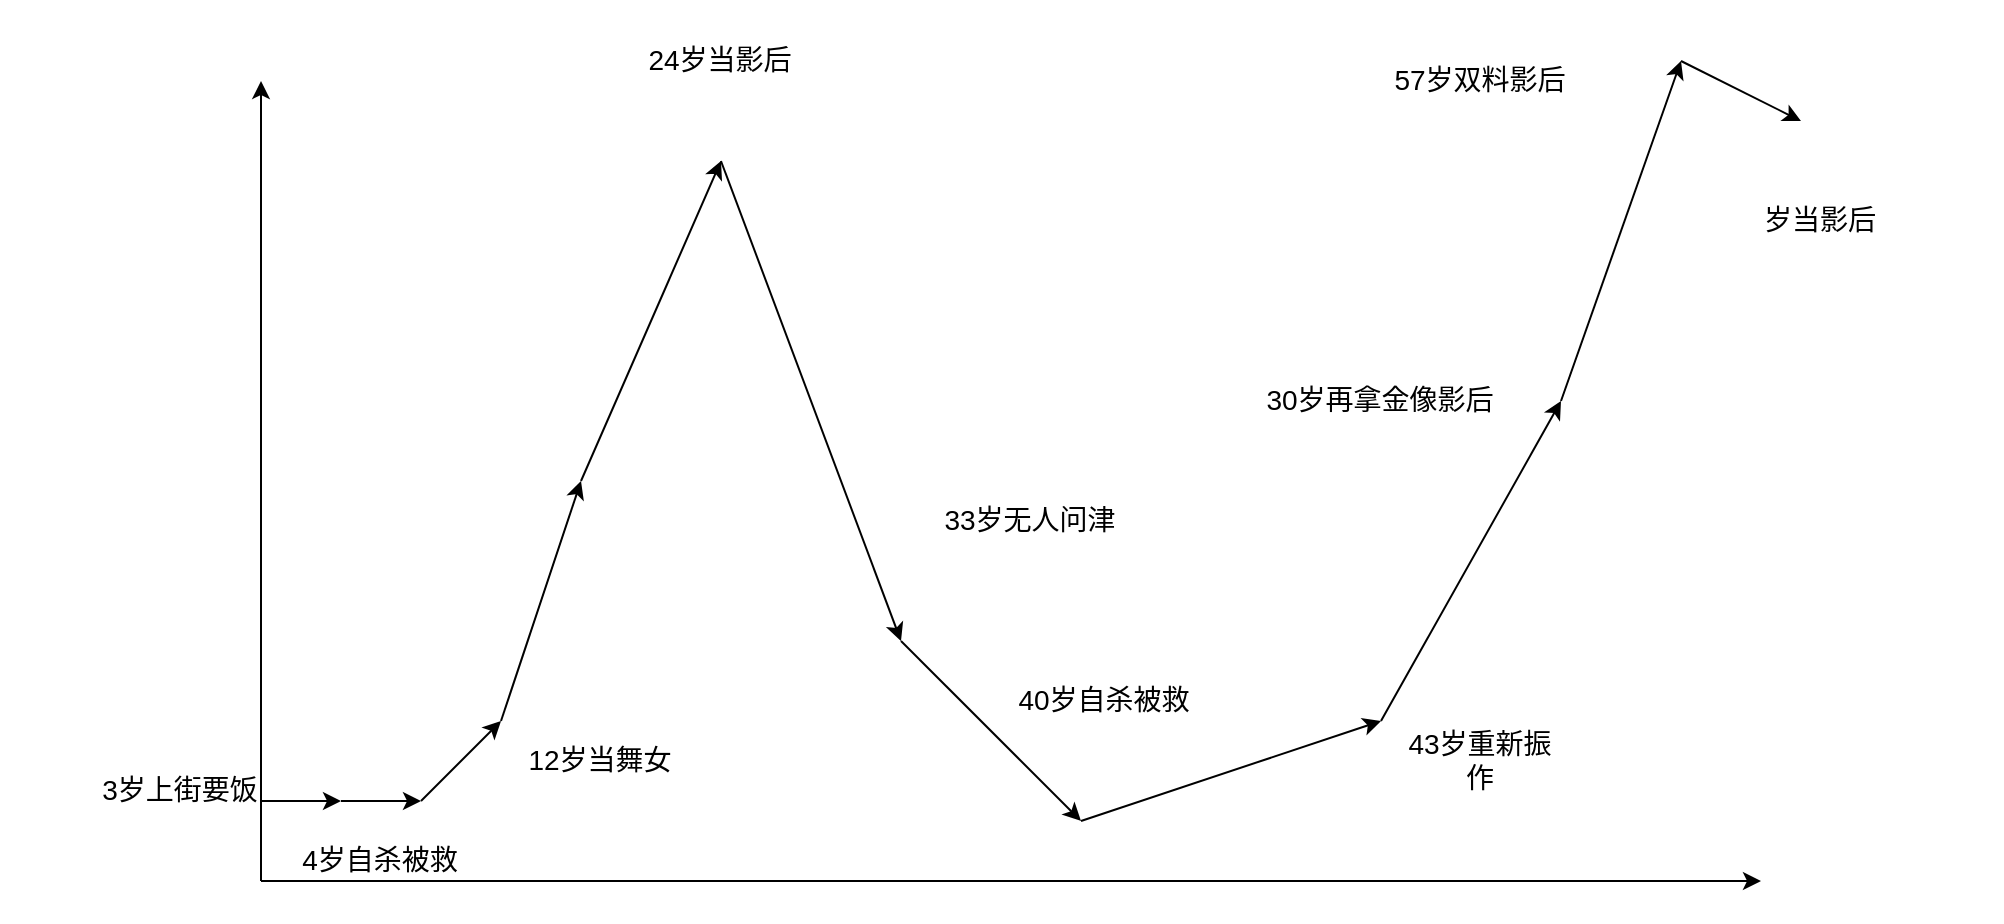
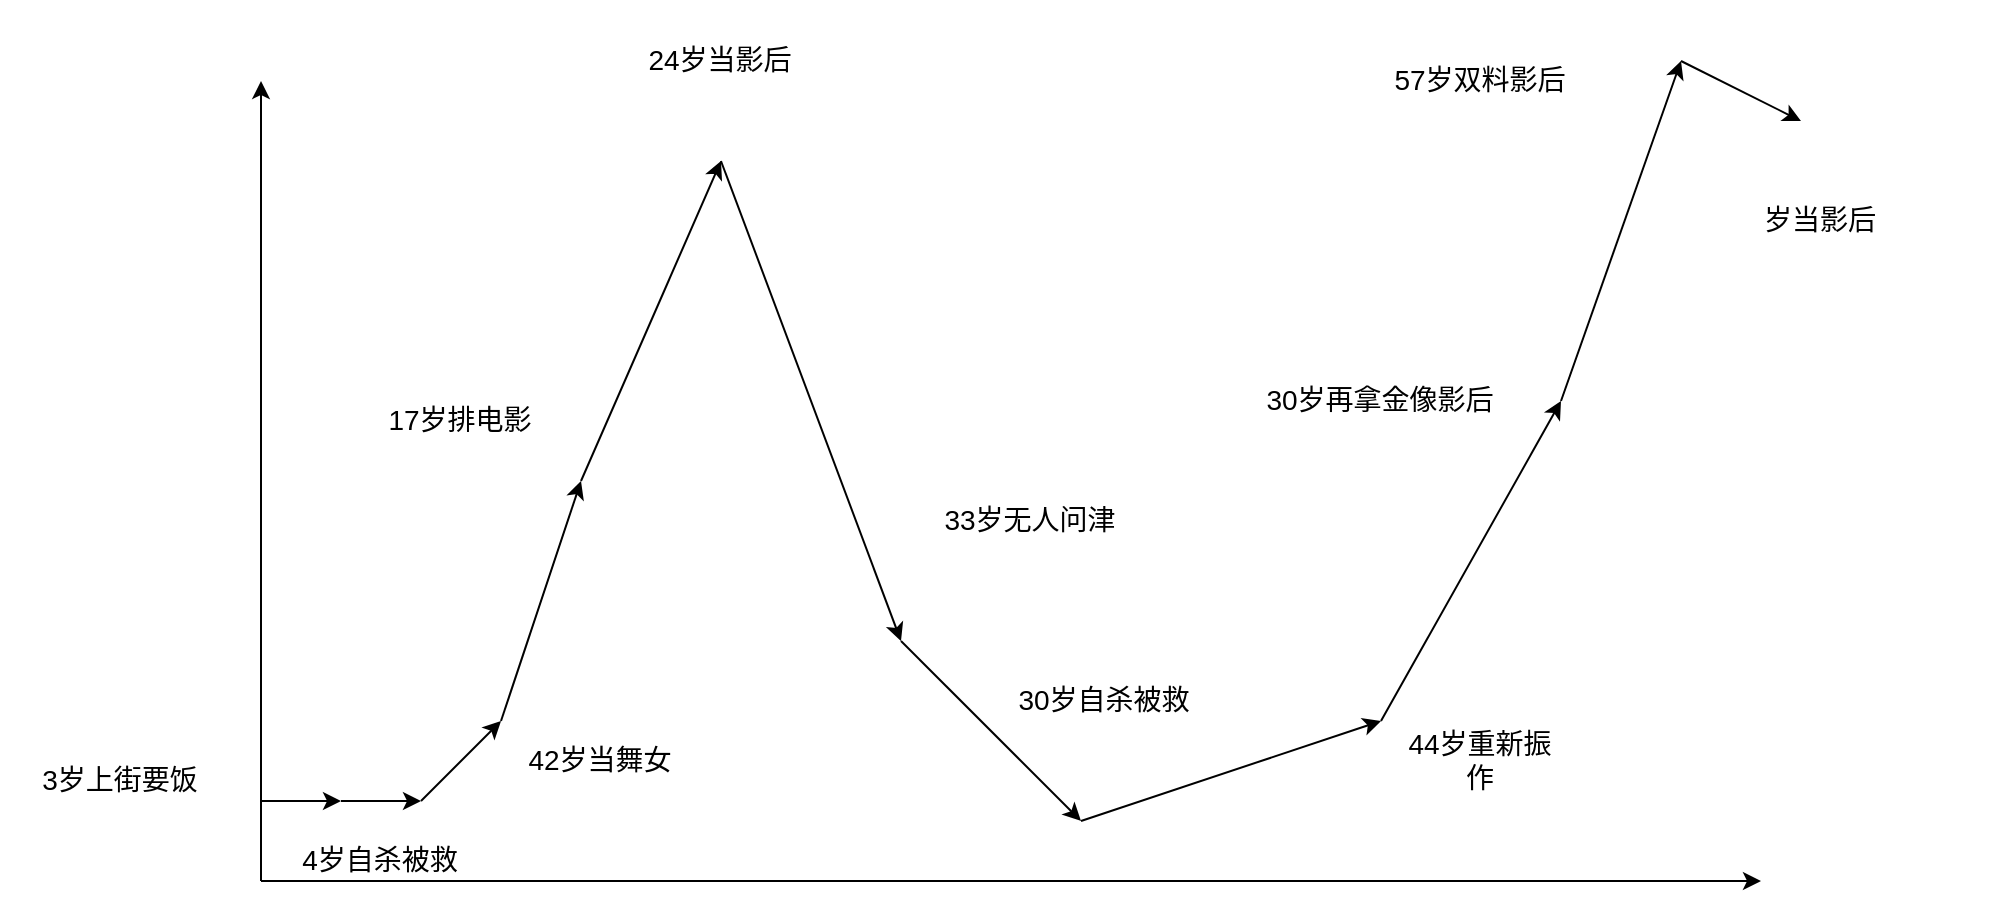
none -> (461, 421)
(1105, 701) -> (1105, 701)
(601, 761) -> (601, 761)
(1481, 761) -> (1481, 761)
(181, 791) -> (121, 781)
